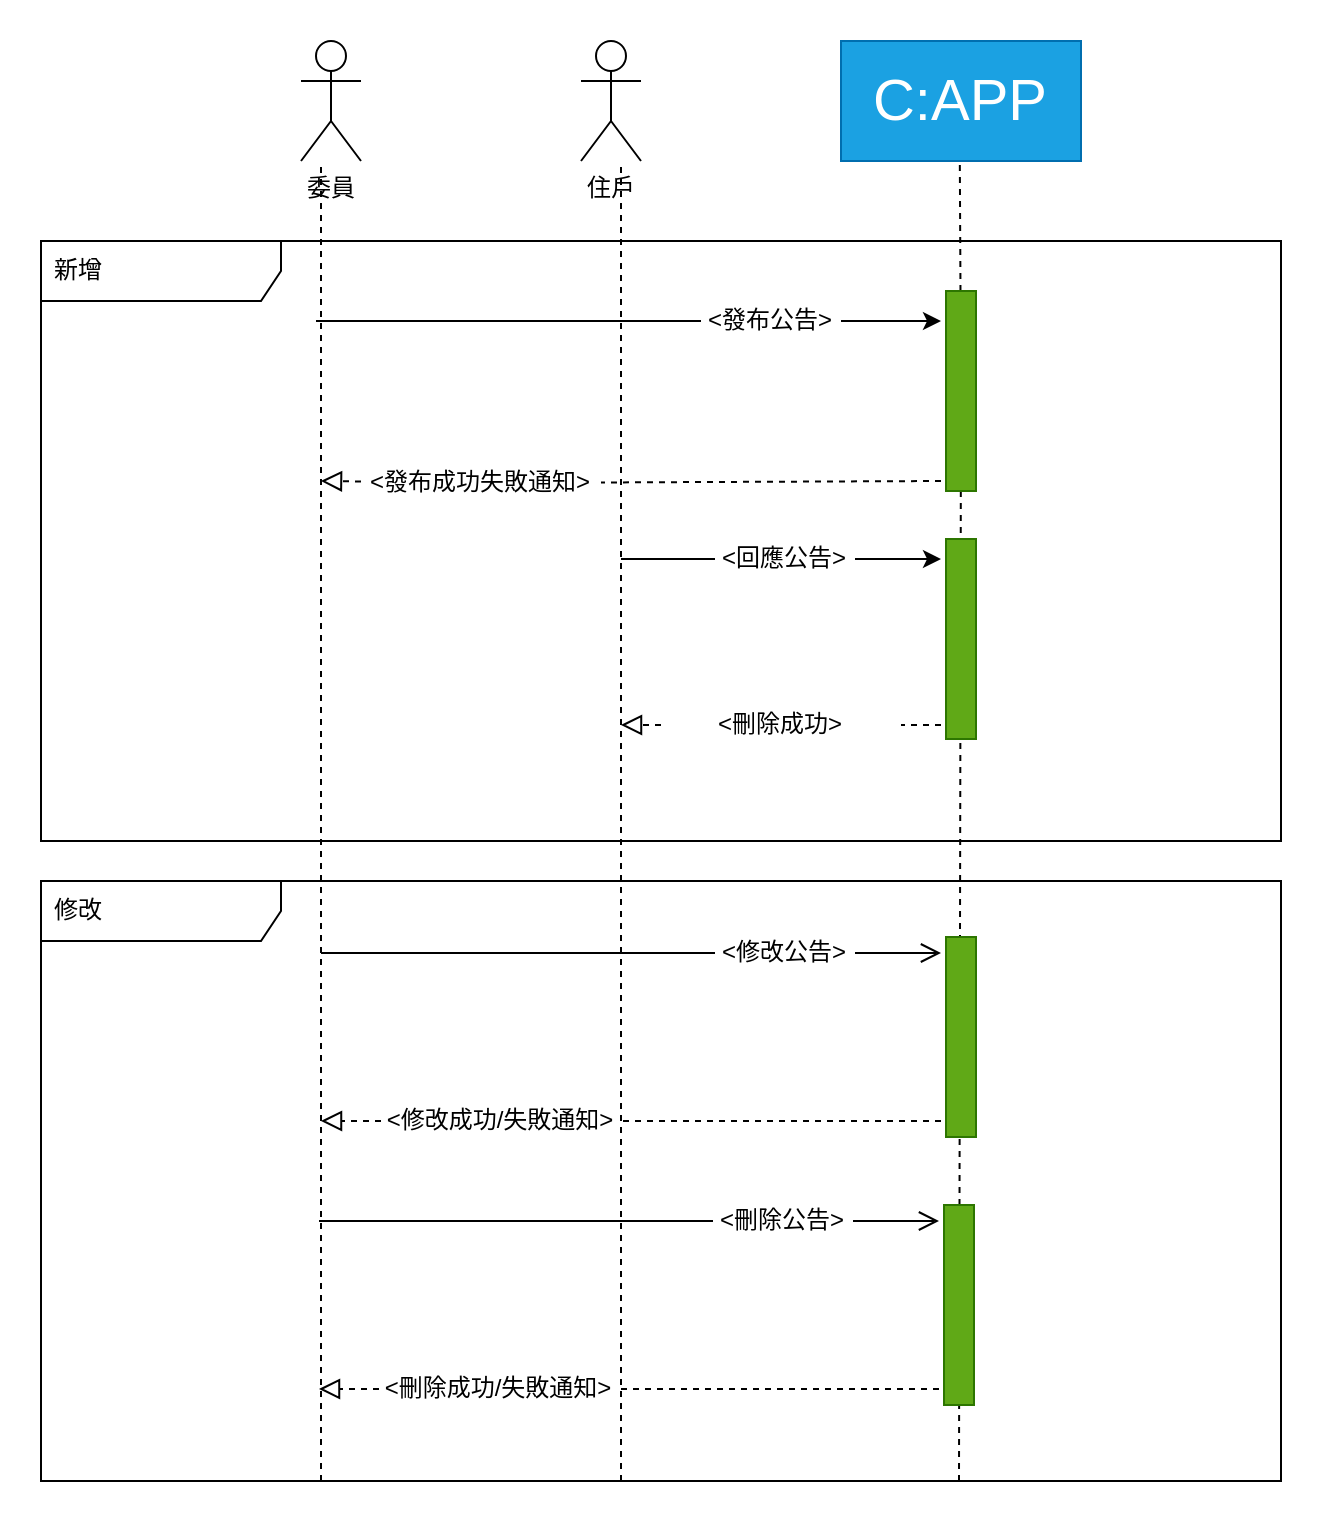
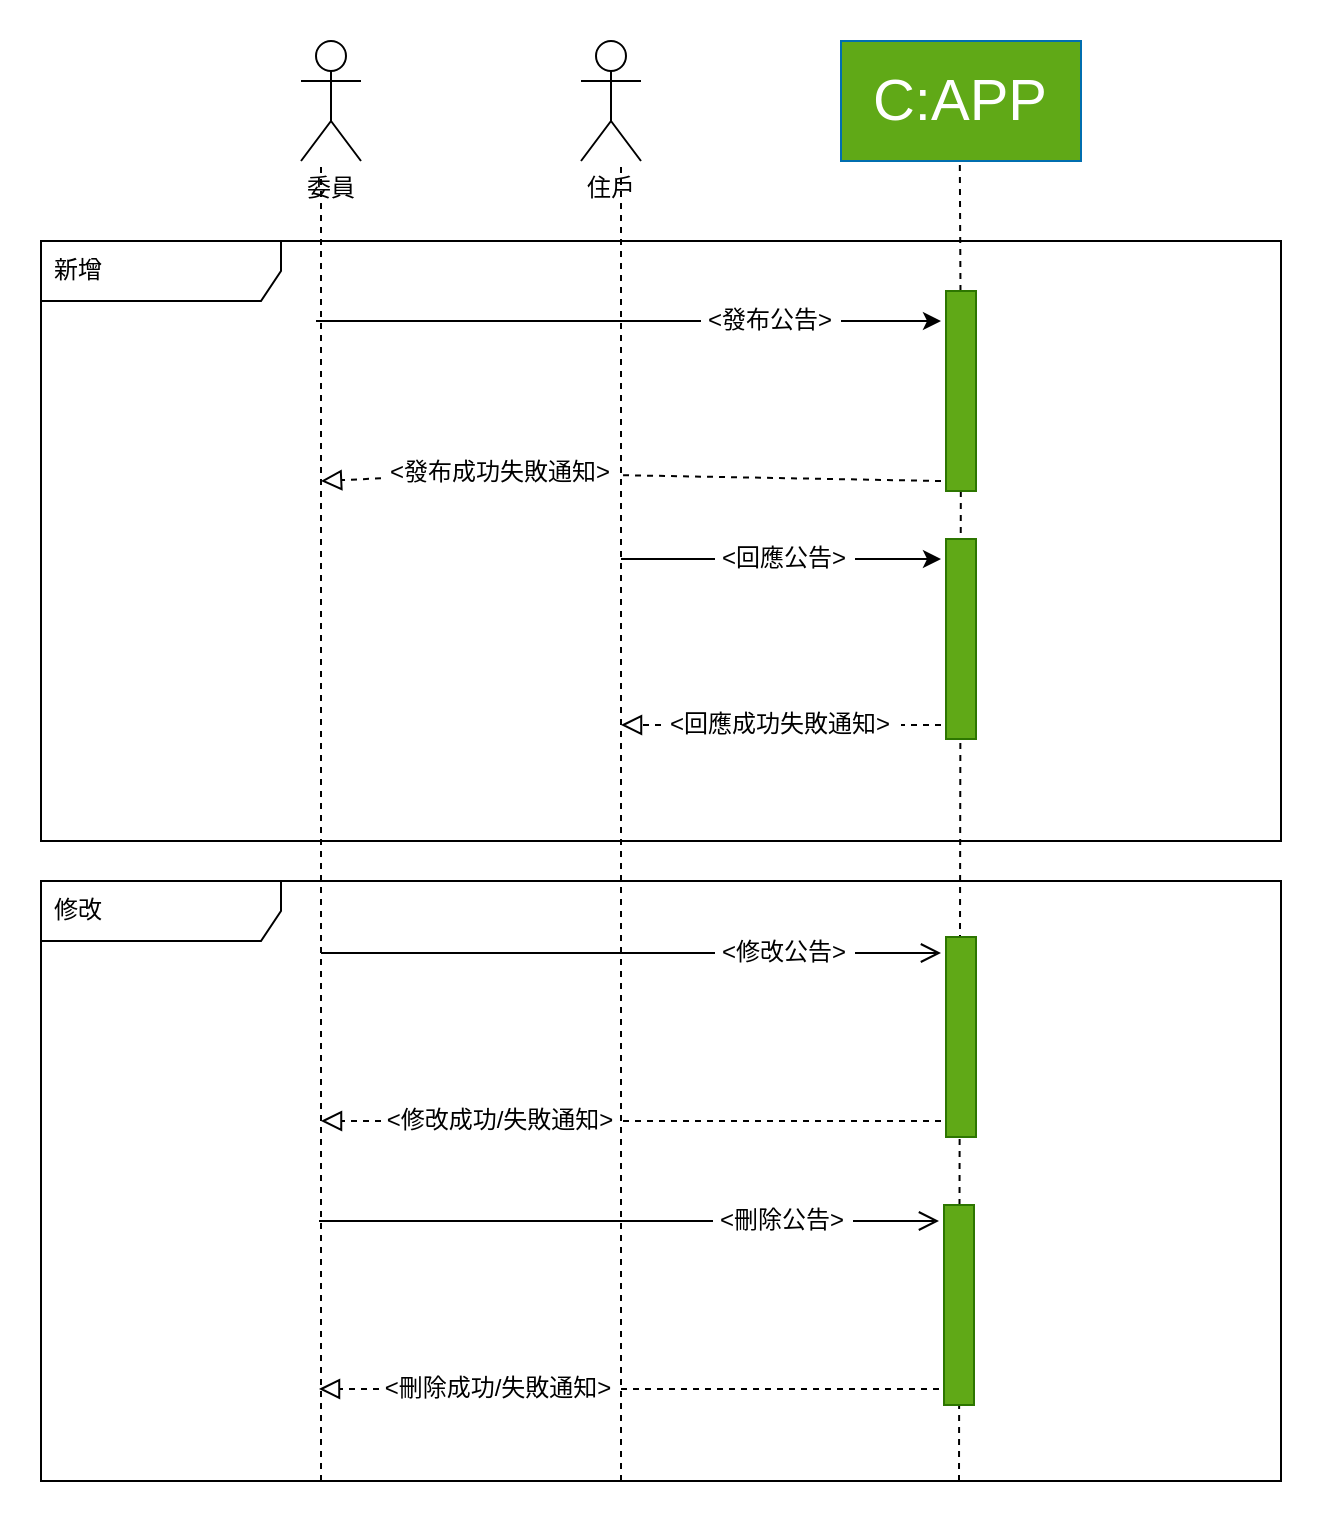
(961, 101) -> (961, 101)
(481, 483) -> (501, 473)
(781, 725) -> (781, 725)
